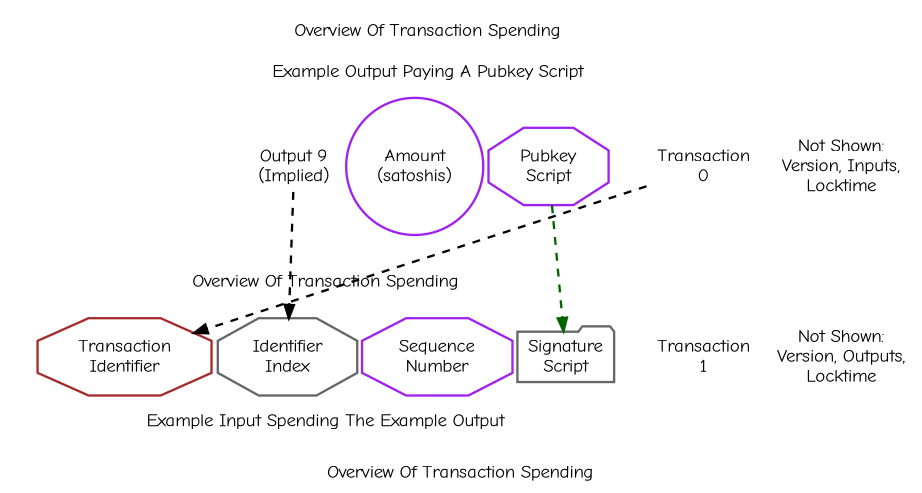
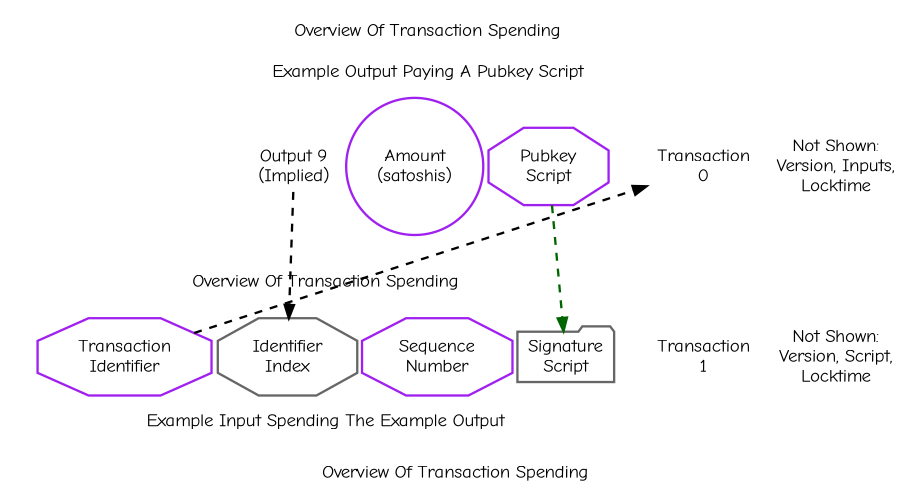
(372, 275) -> (370, 276)
(125, 357) -> (125, 357)
(841, 357) -> (836, 357)
